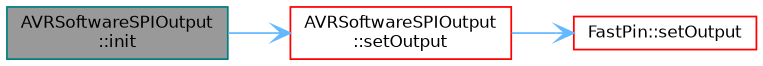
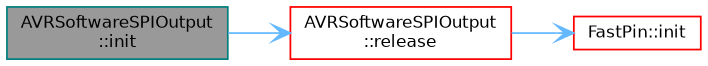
(401, 33) -> (401, 33)
(665, 33) -> (637, 33)
